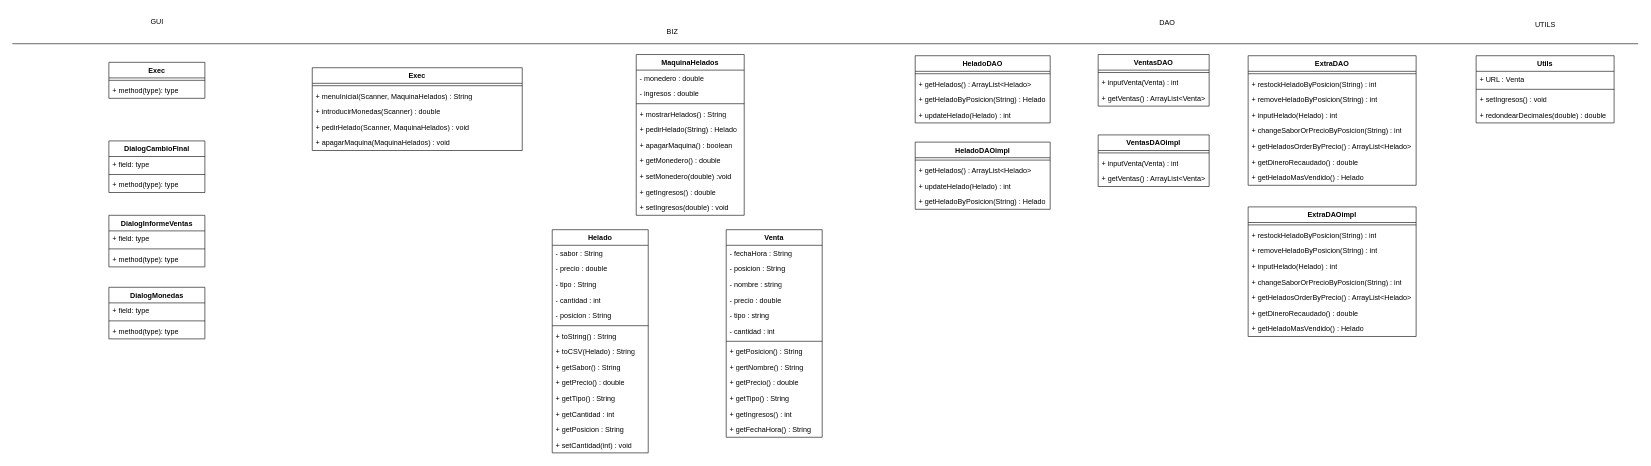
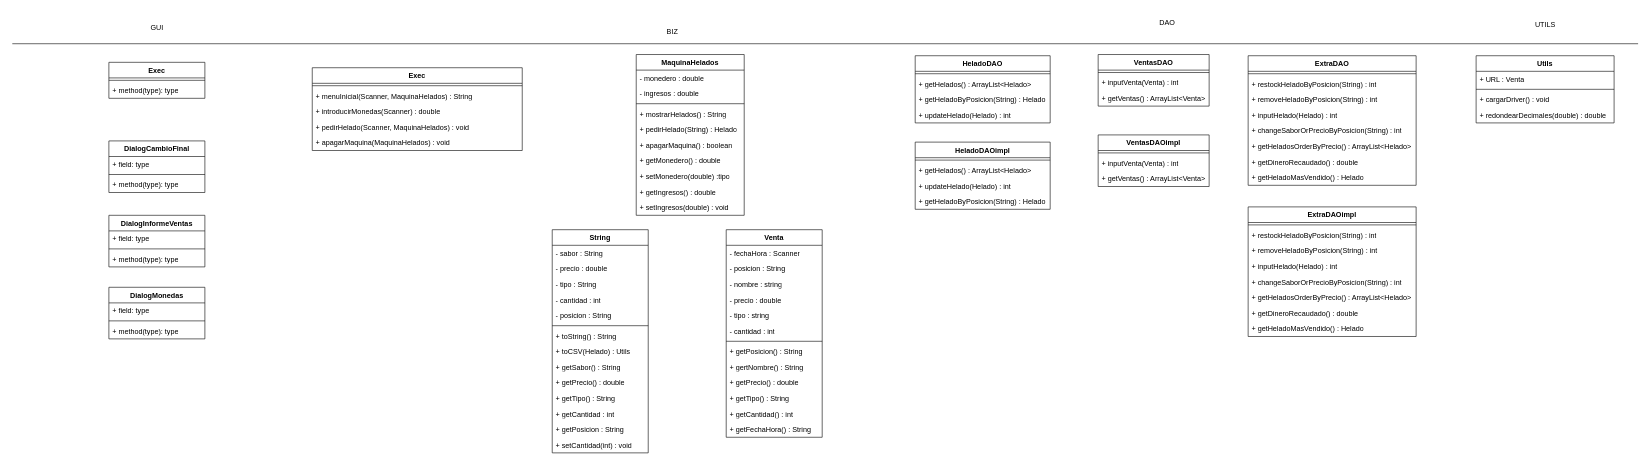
(157, 21) -> (157, 27)
(1520, 100) -> (1521, 100)
(690, 177) -> (690, 177)
(600, 238) -> (600, 238)
(766, 254) -> (768, 254)
(599, 352) -> (596, 352)
(768, 414) -> (767, 414)
